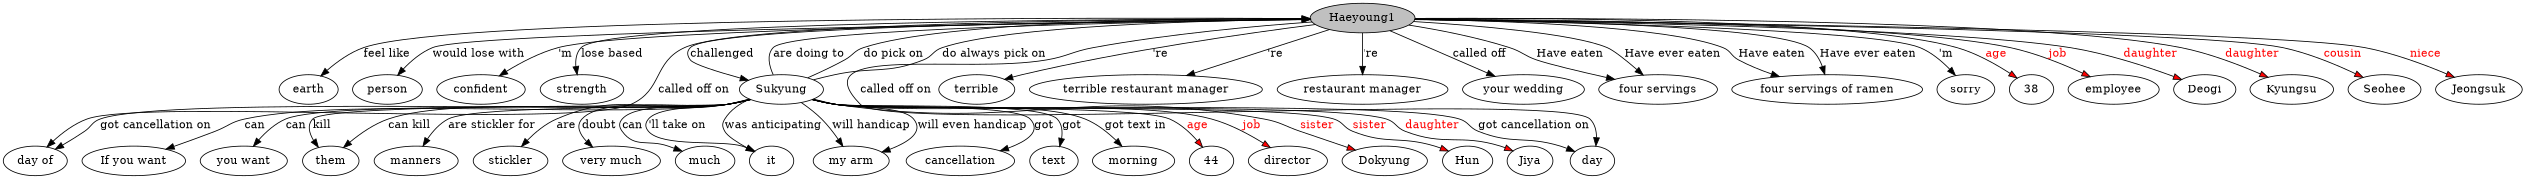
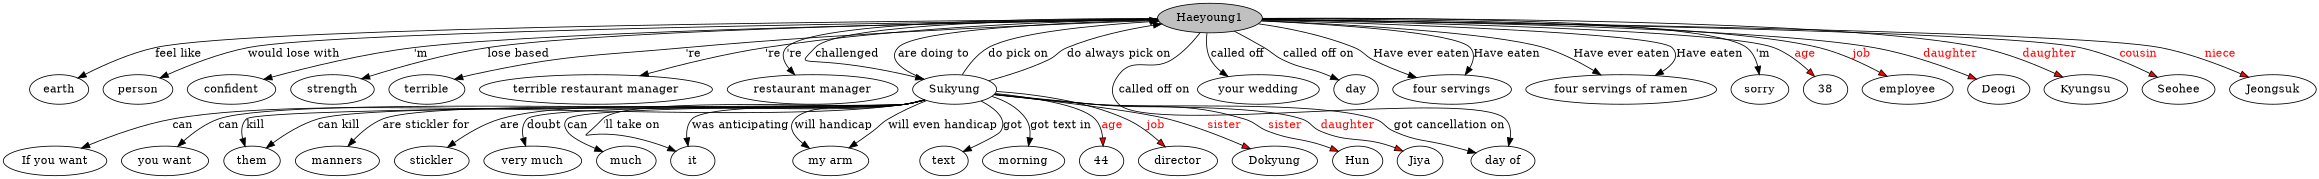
(1193, 108) -> none
(960, 161) -> none
